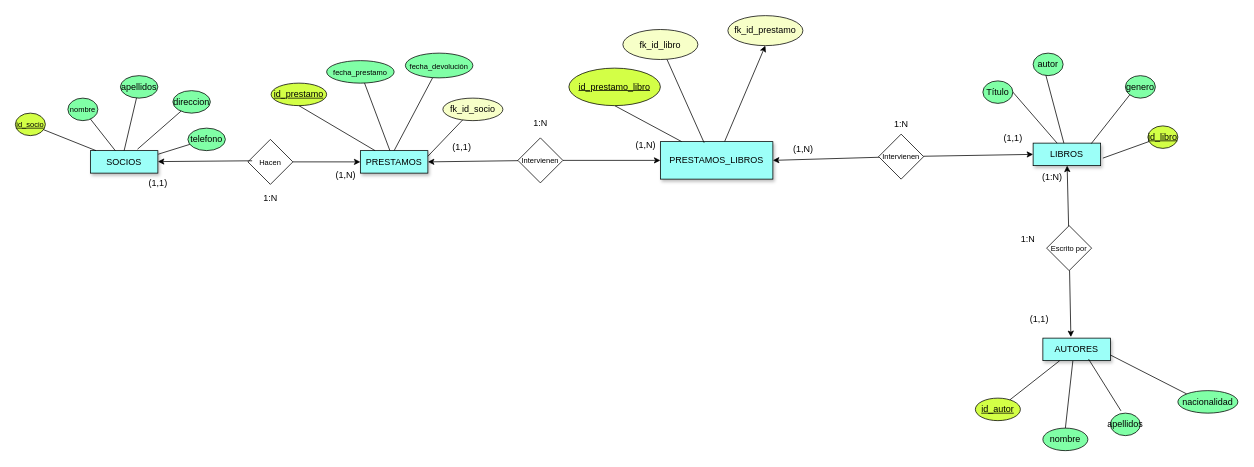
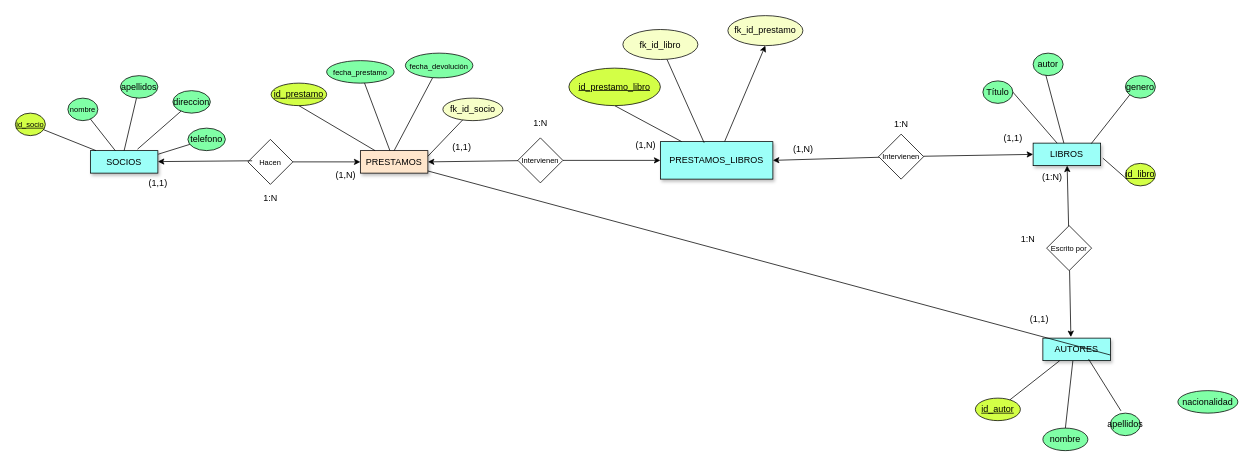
(1163, 137) -> (1140, 174)
(394, 162) -> (394, 162)
(1148, 374) -> (769, 263)
